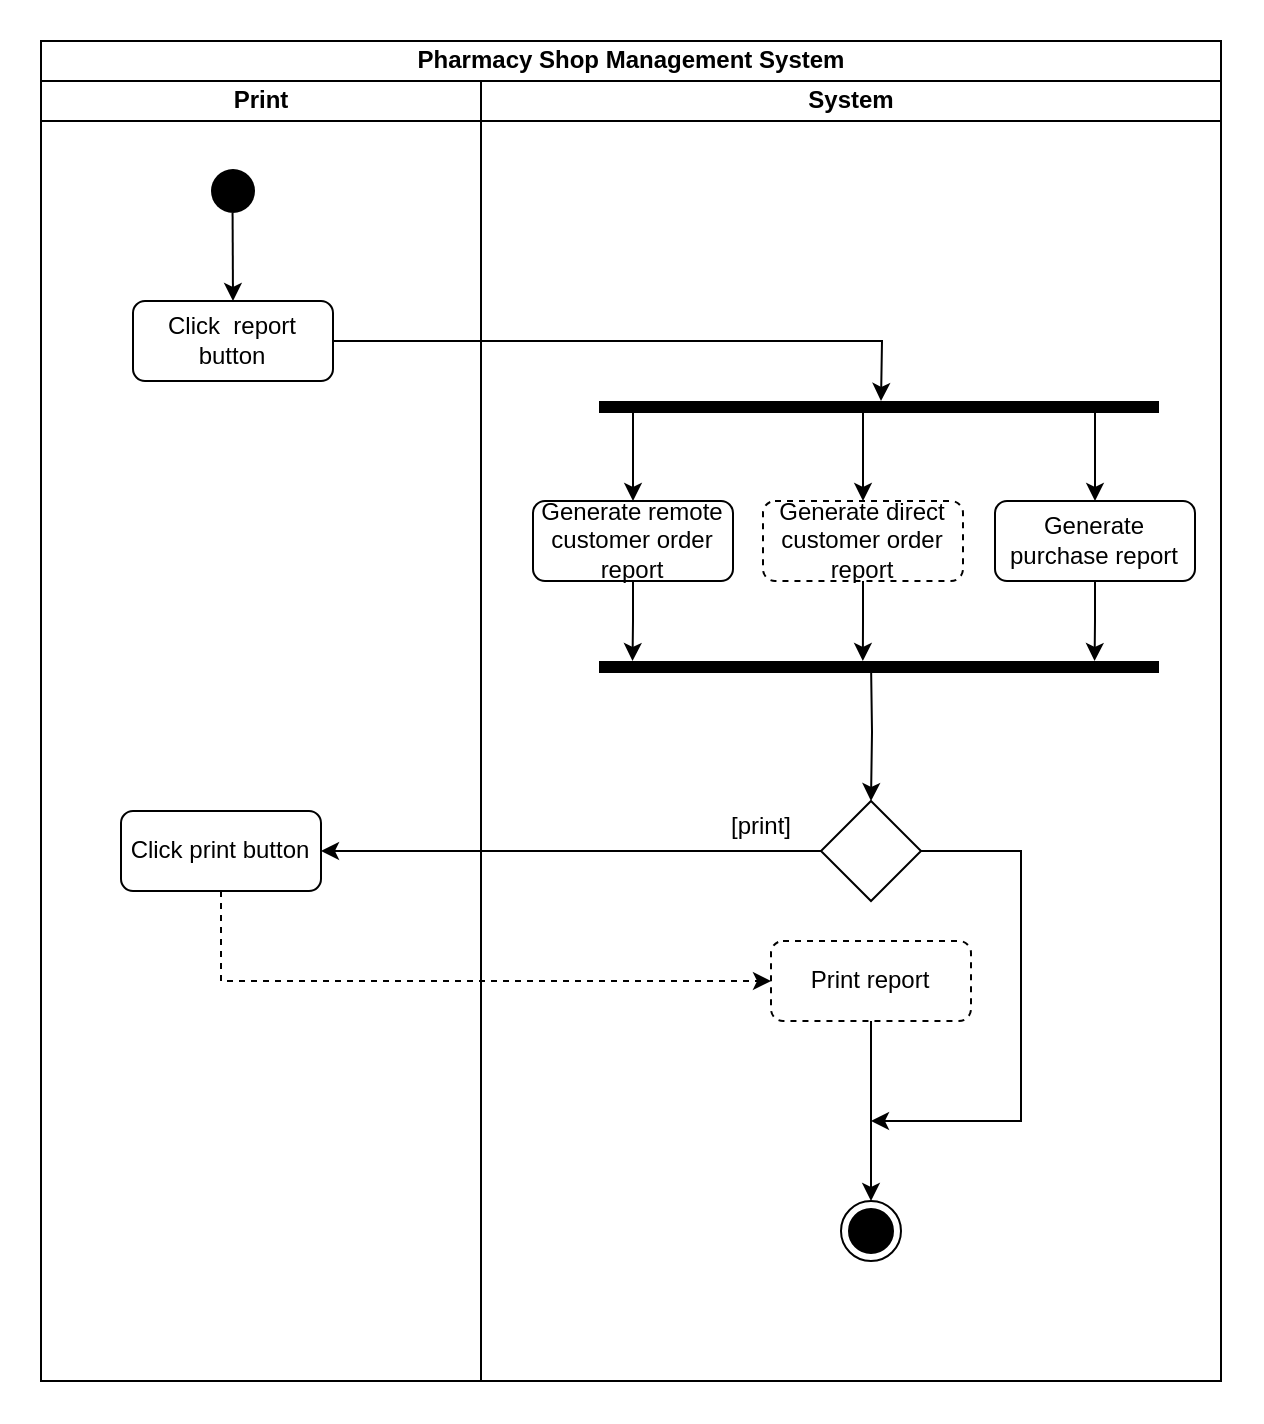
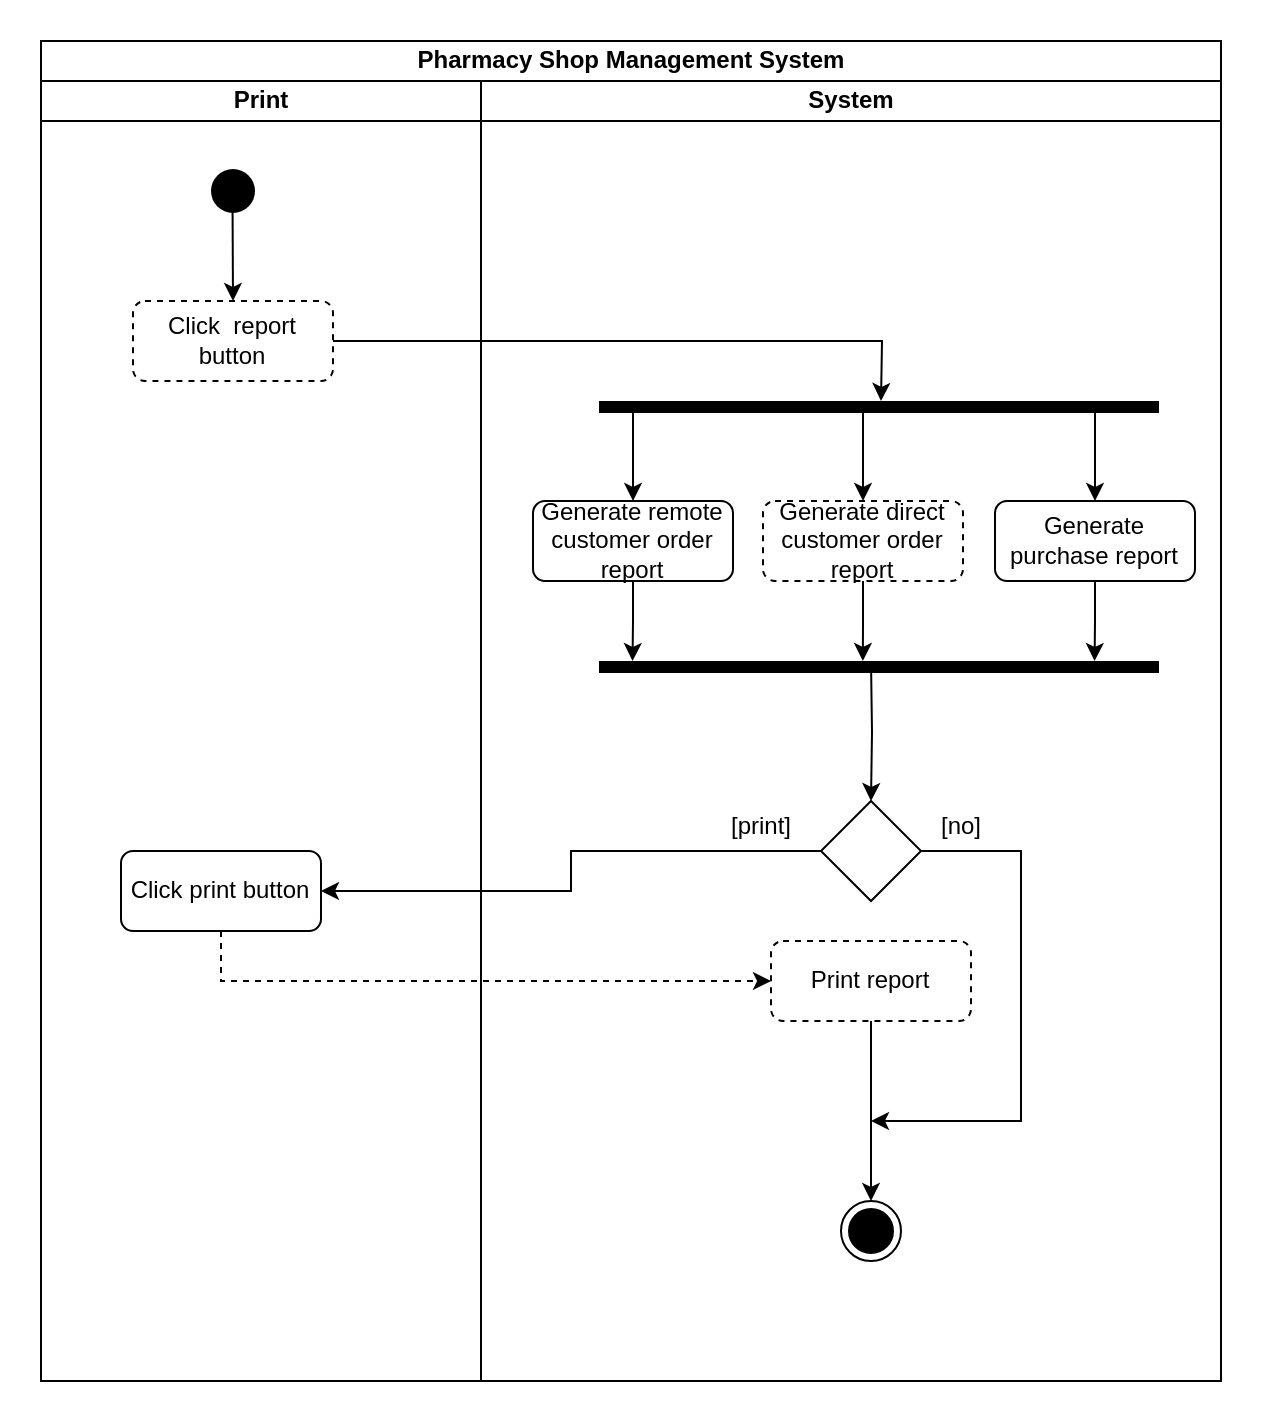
(233, 341) -> (233, 341)
none -> (961, 827)
(221, 851) -> (221, 891)
